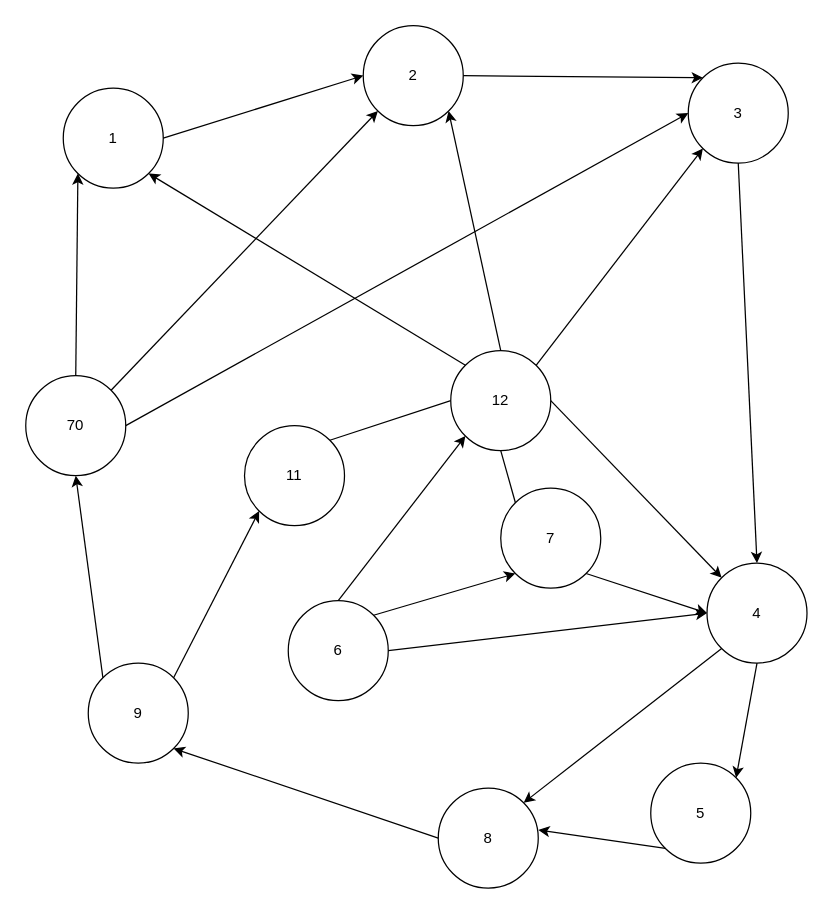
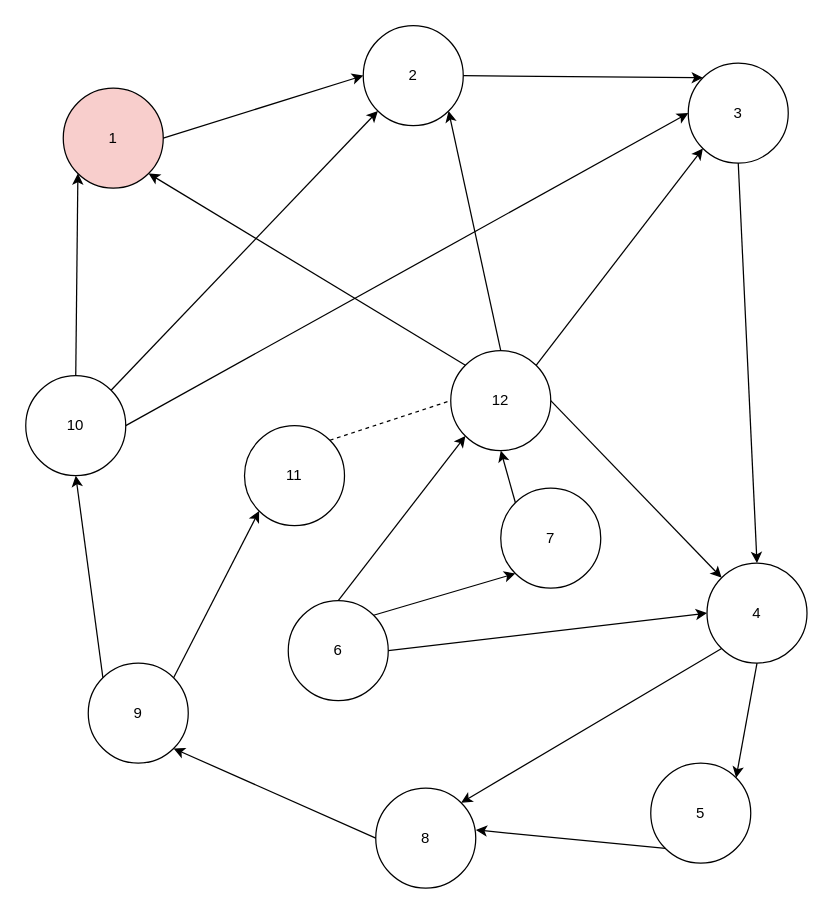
(113, 138) -> (113, 138)
(391, 420) -> (391, 420)
(76, 426) -> (76, 426)
(502, 456) -> (503, 460)
(642, 592) -> none
(488, 838) -> (426, 838)
